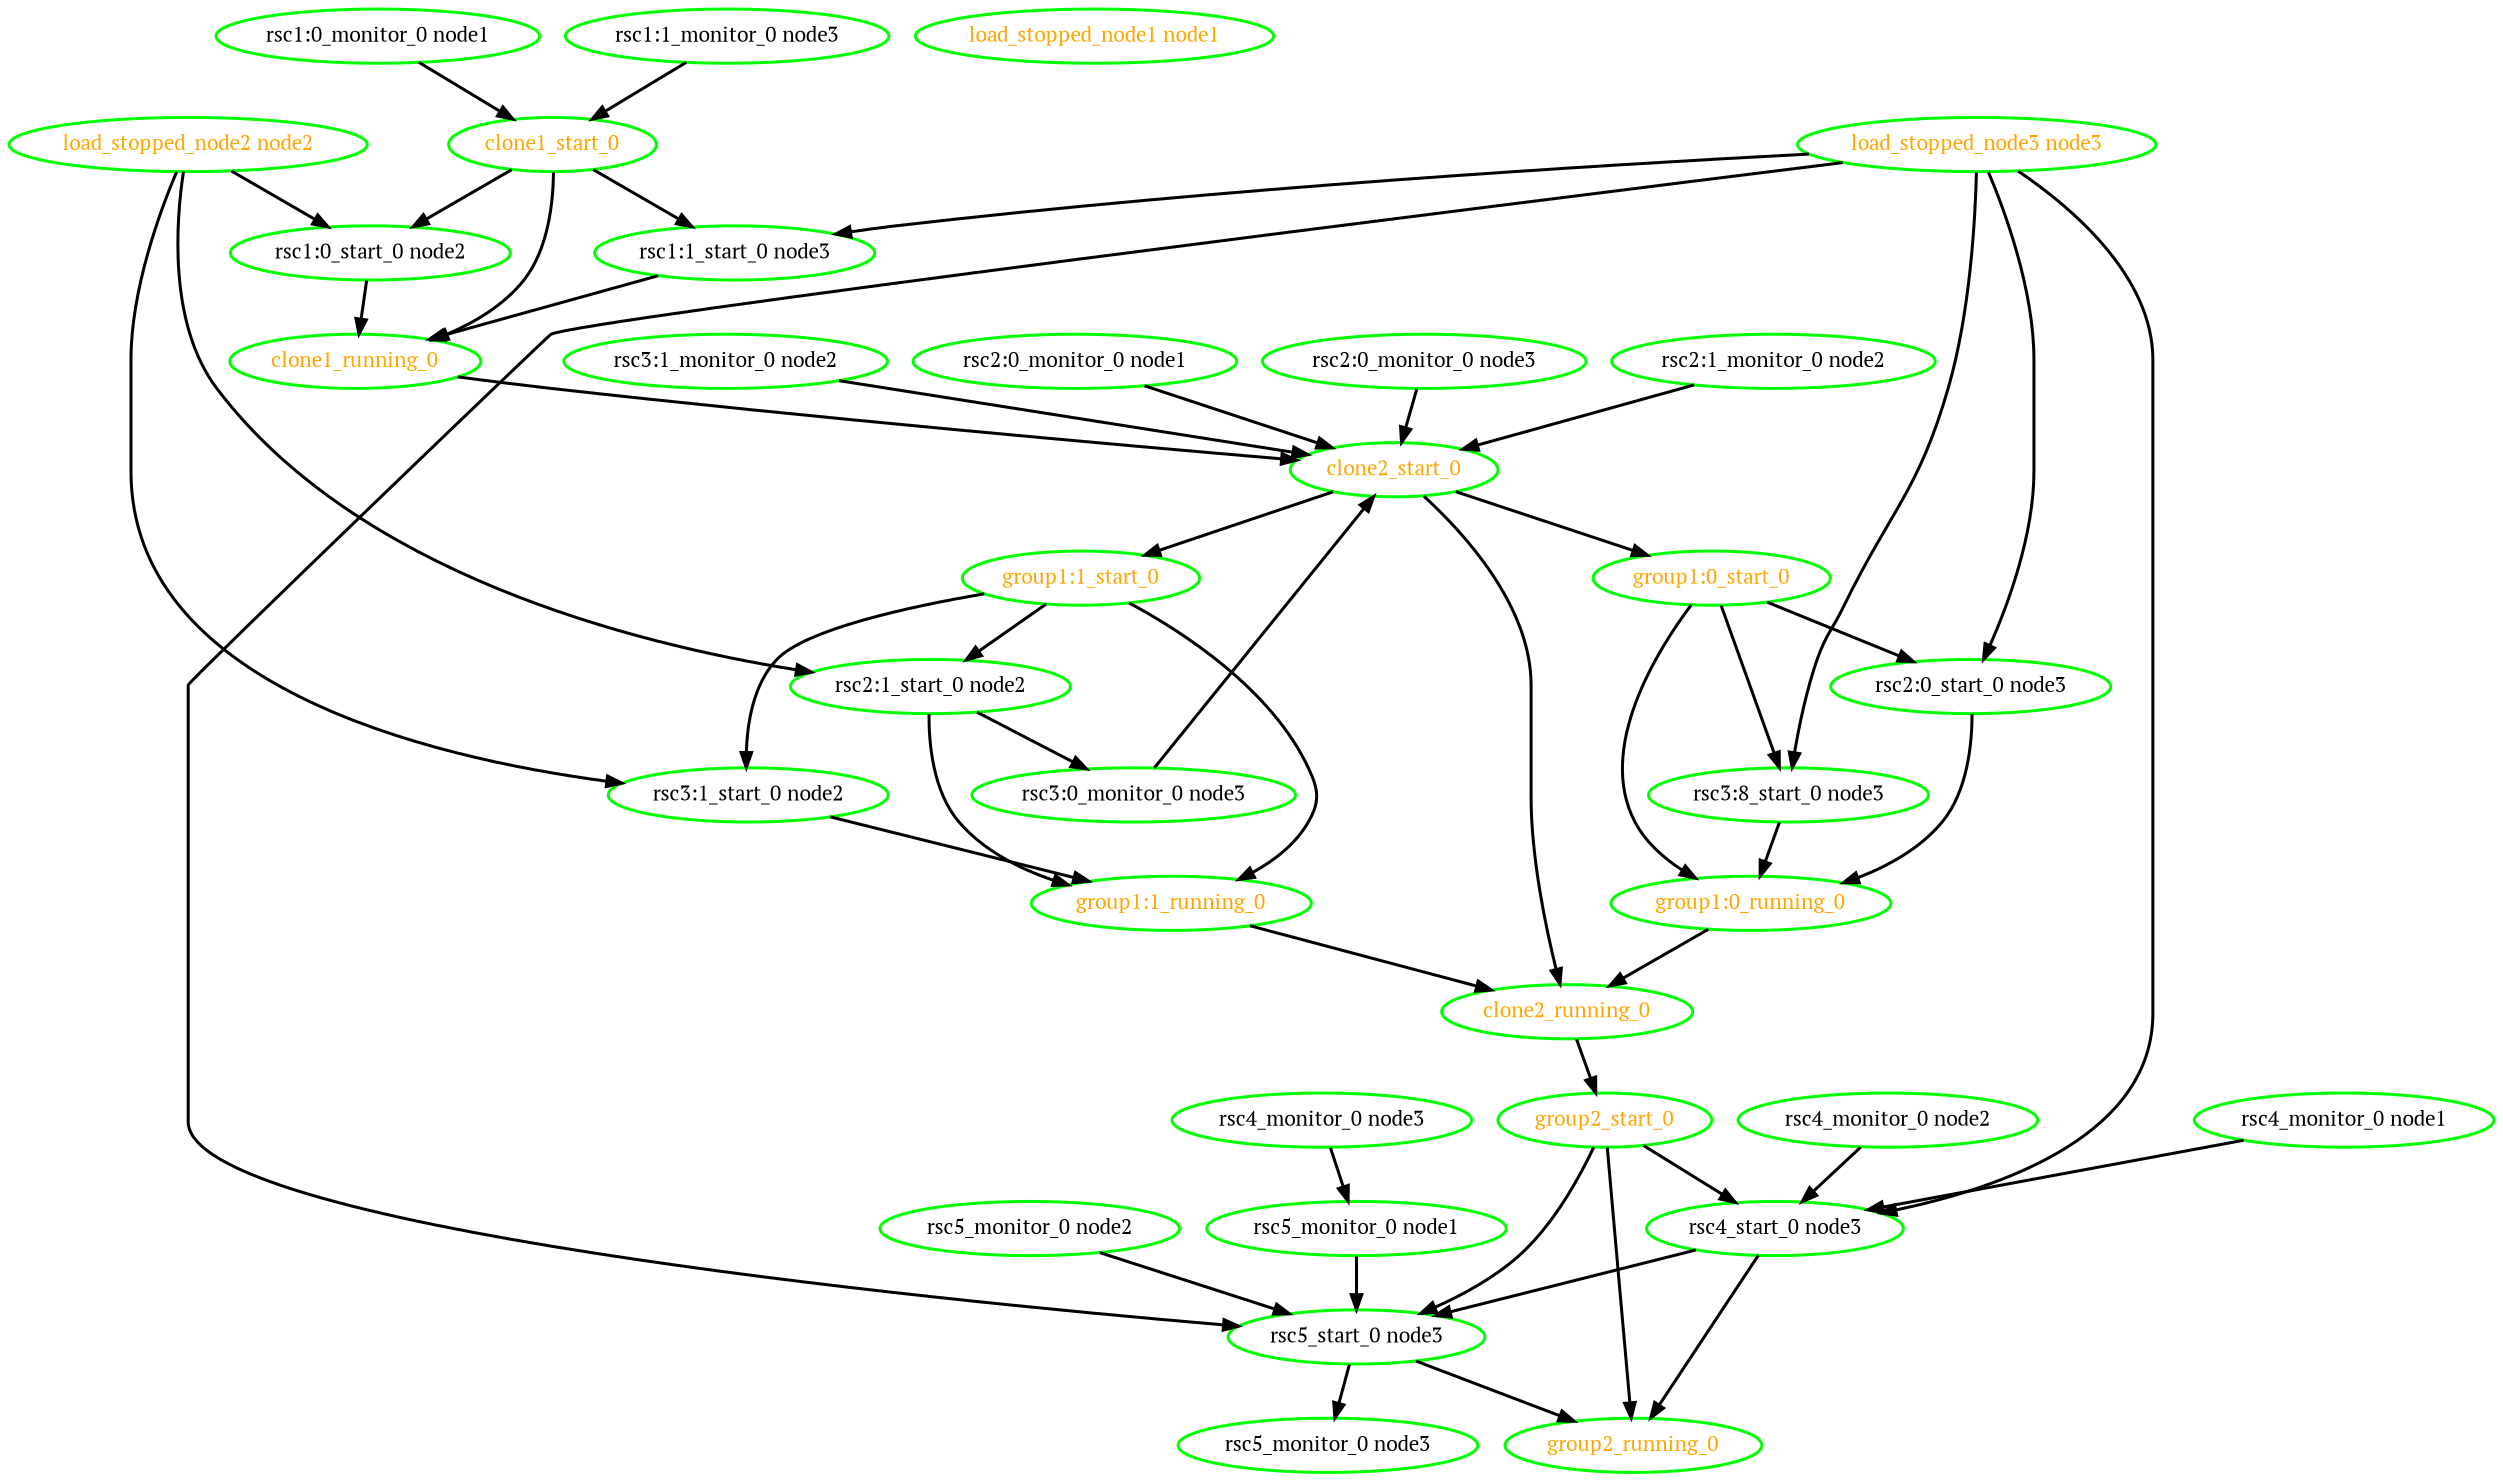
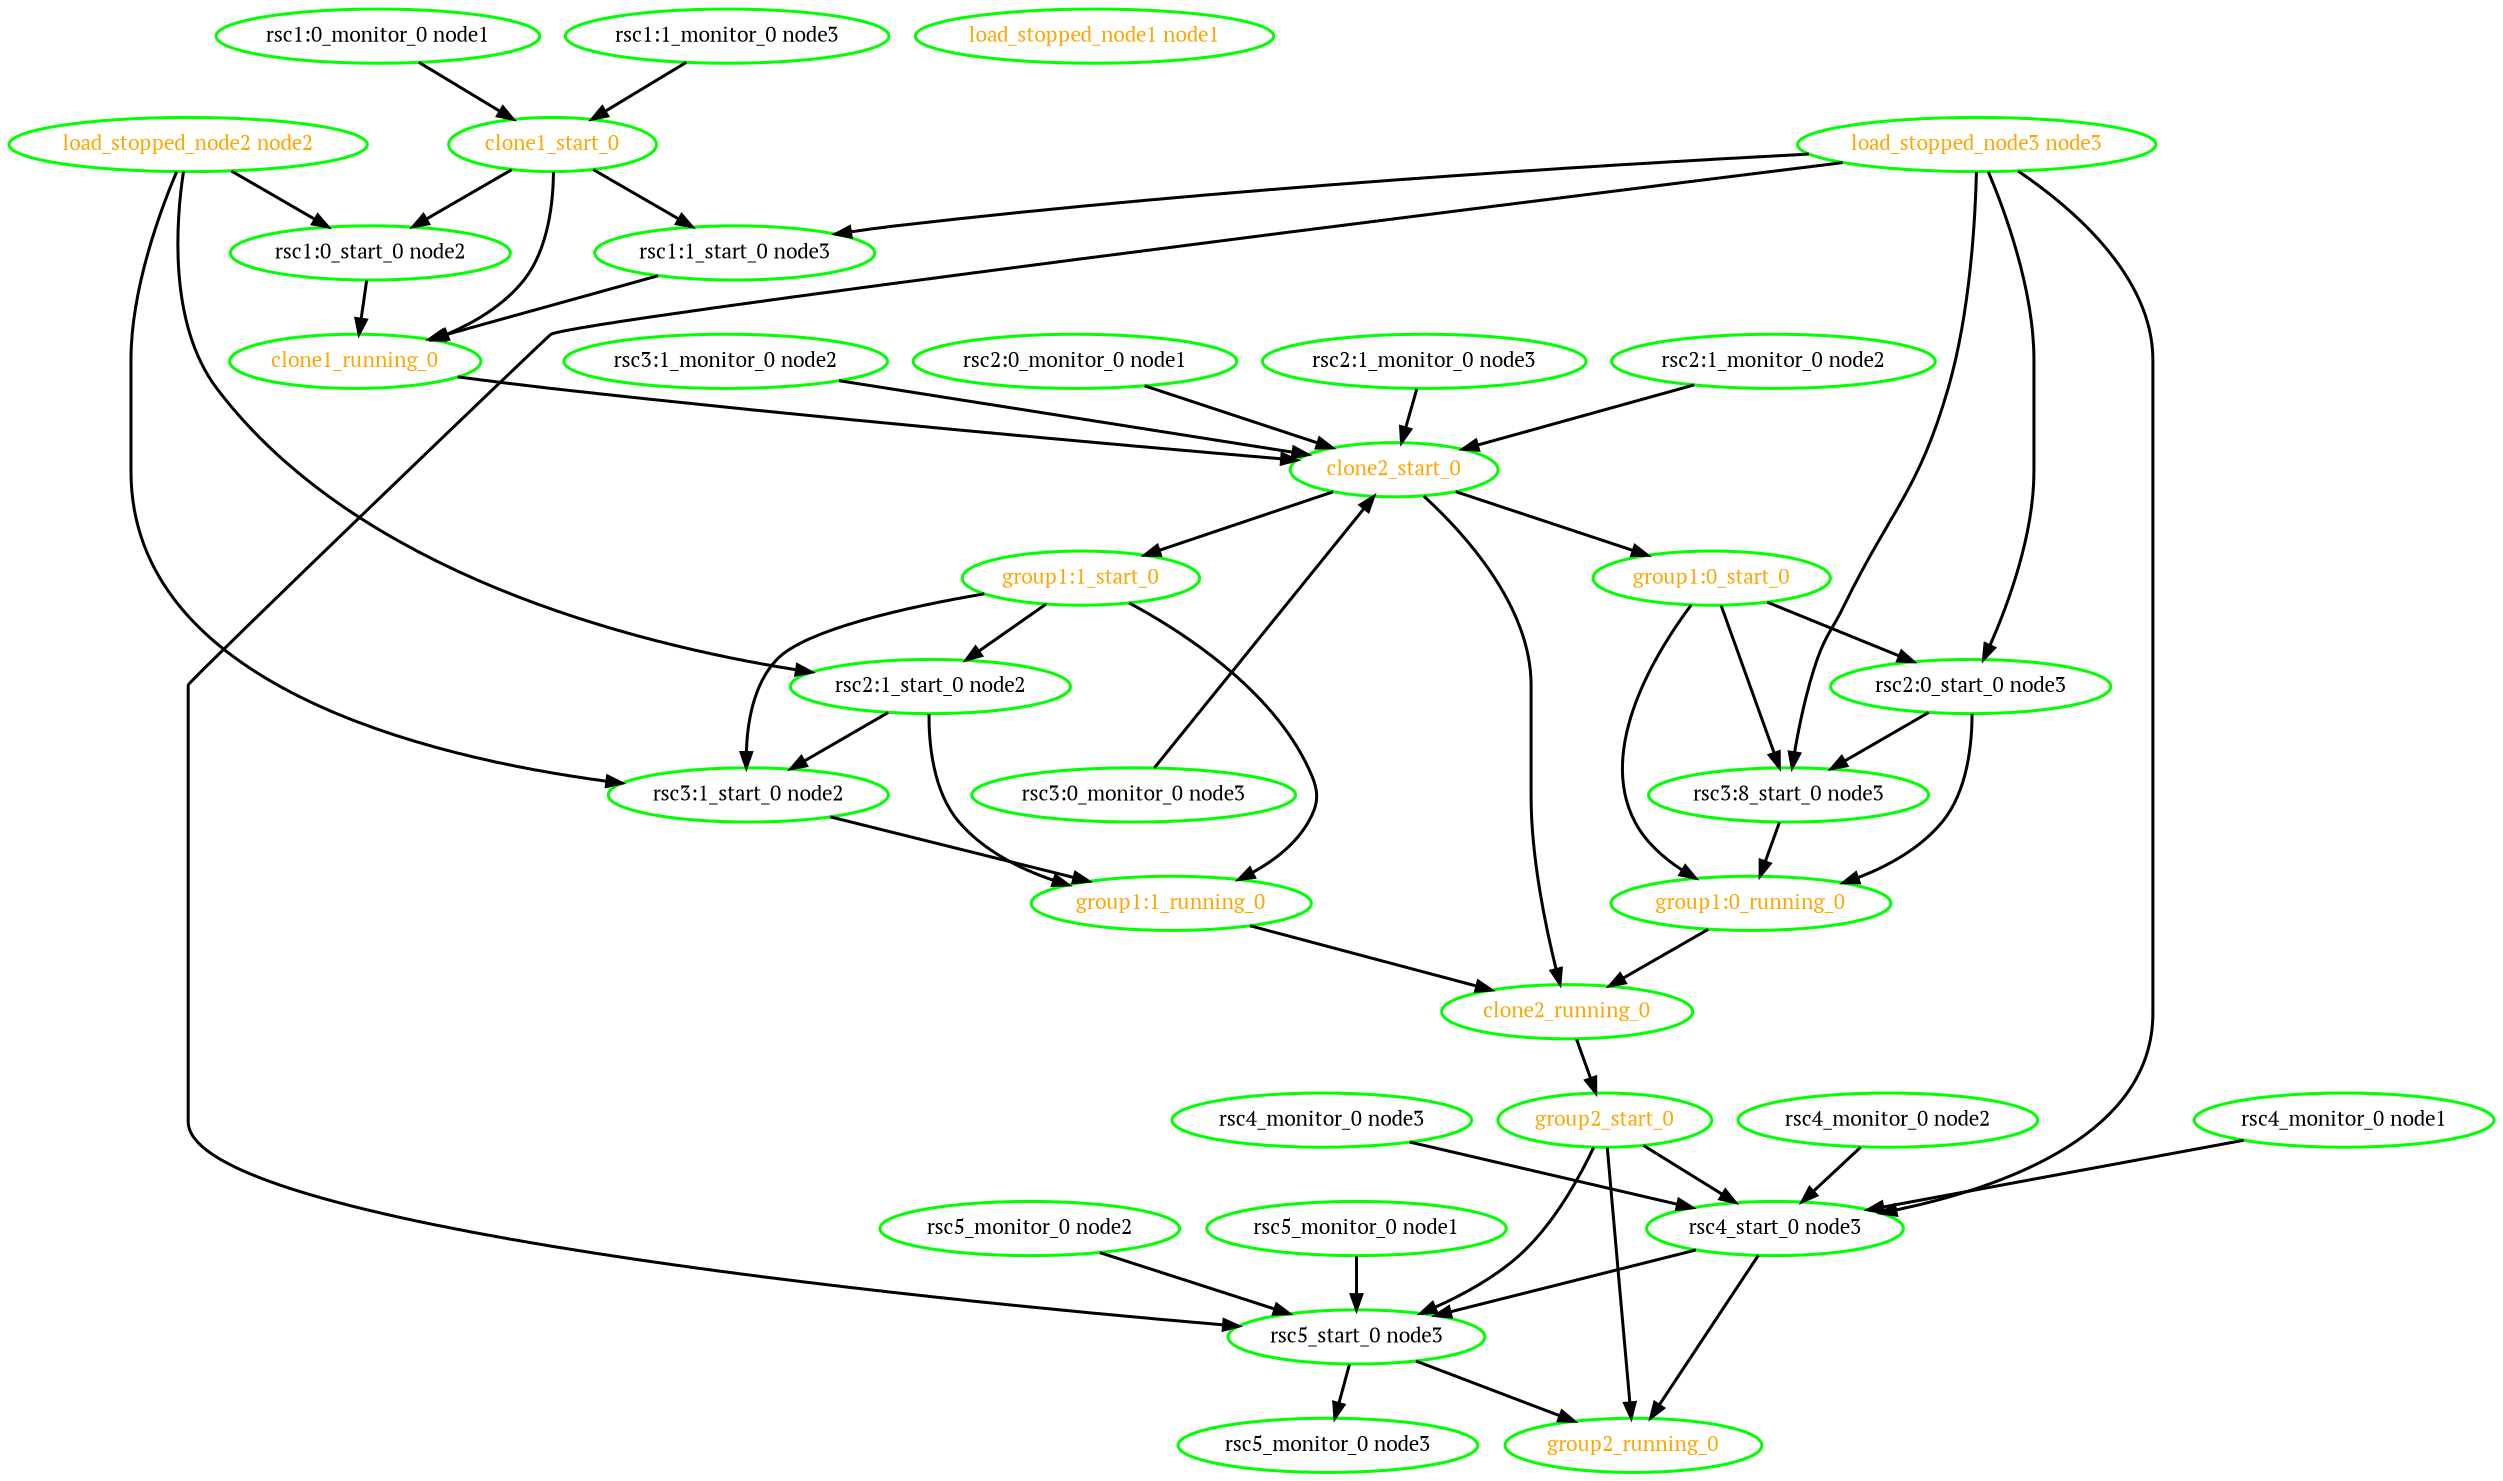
(1424, 361) -> (1424, 361)
(1025, 737) -> (846, 737)
none -> (1887, 737)
(1337, 1167) -> (1544, 1173)
